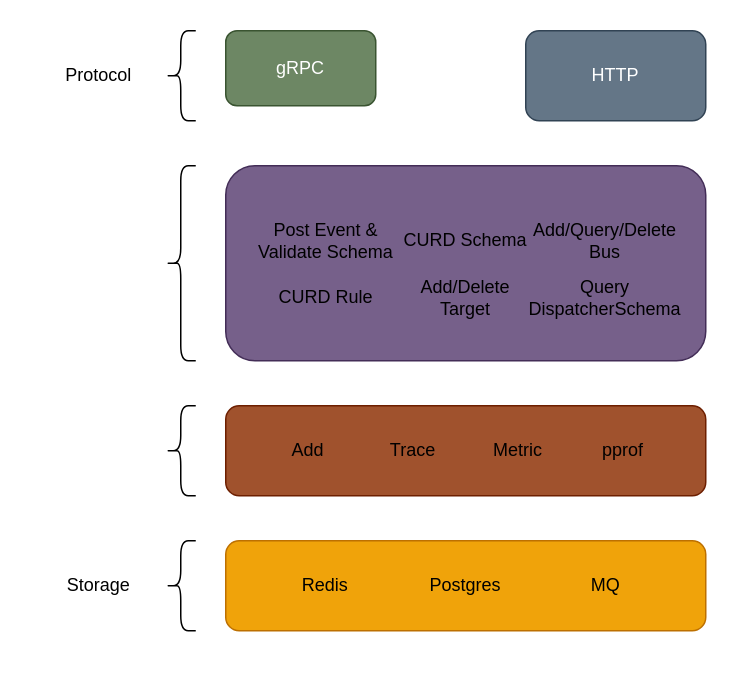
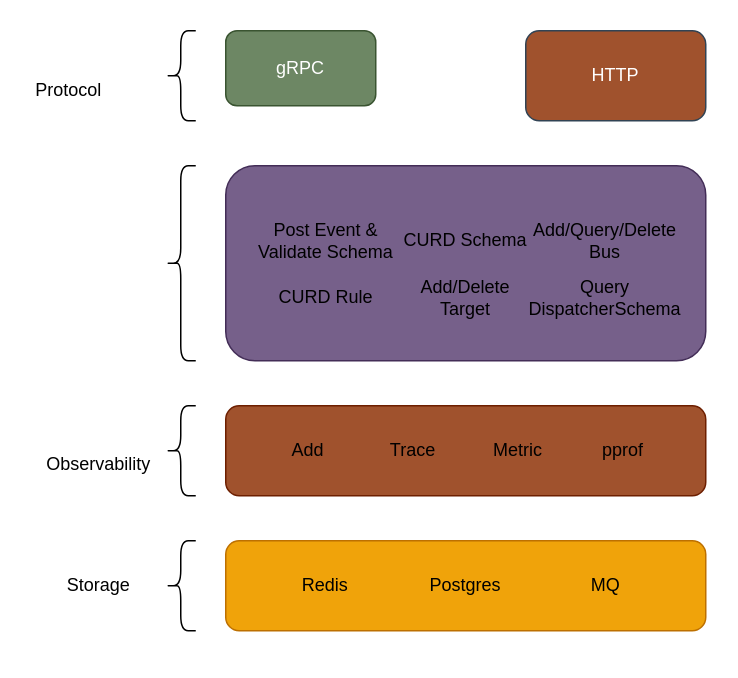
(98, 76) -> (68, 91)
(616, 76) -> (616, 76)
none -> (98, 464)
